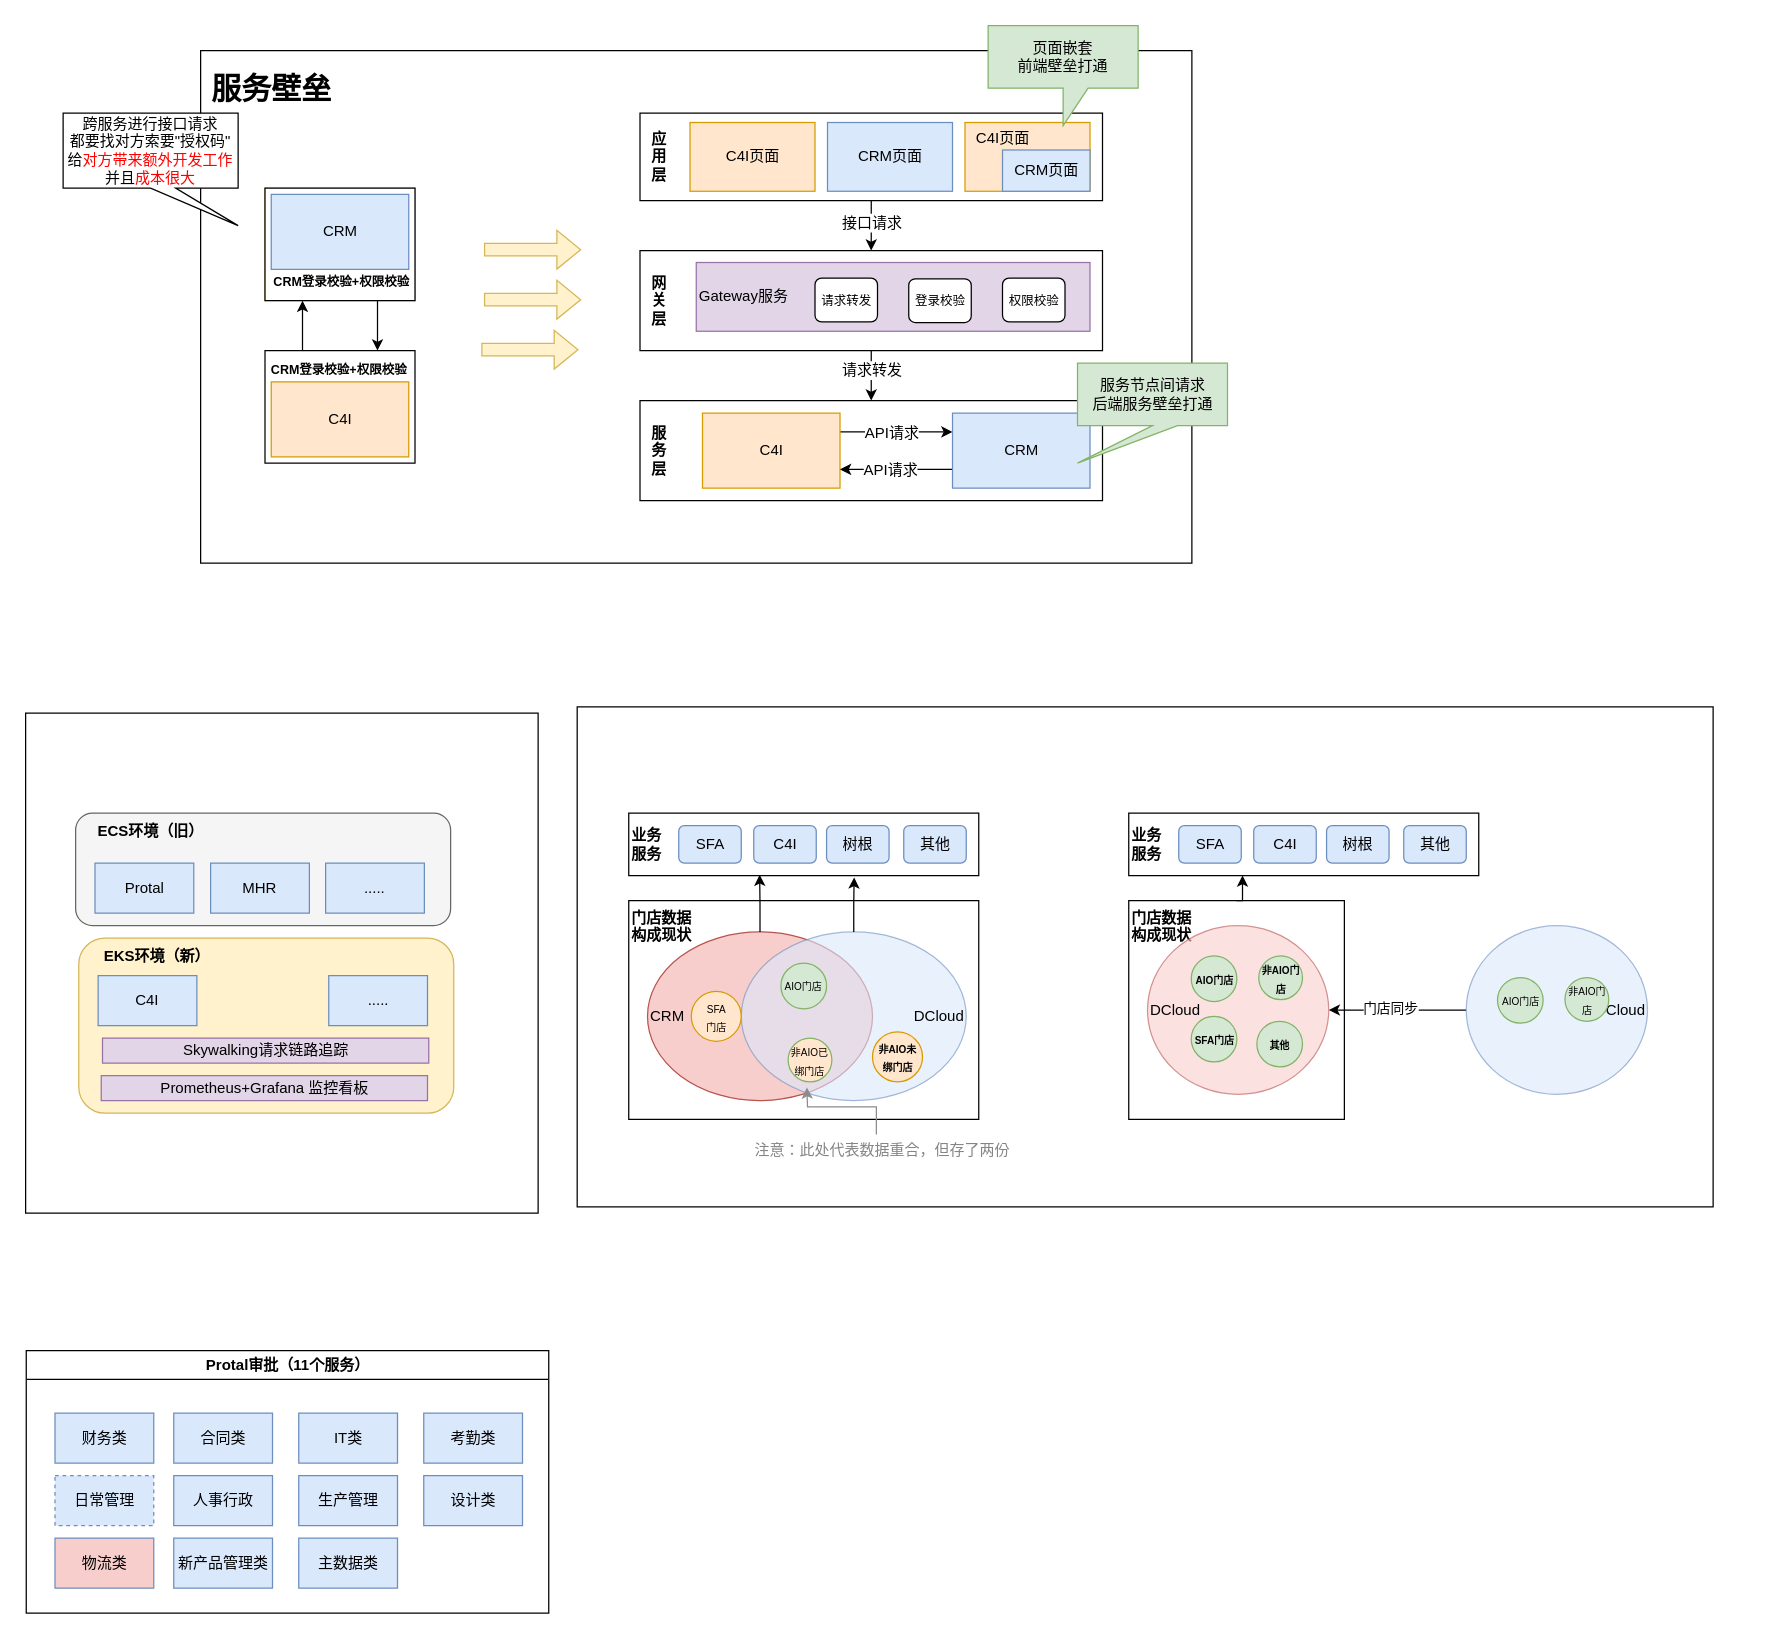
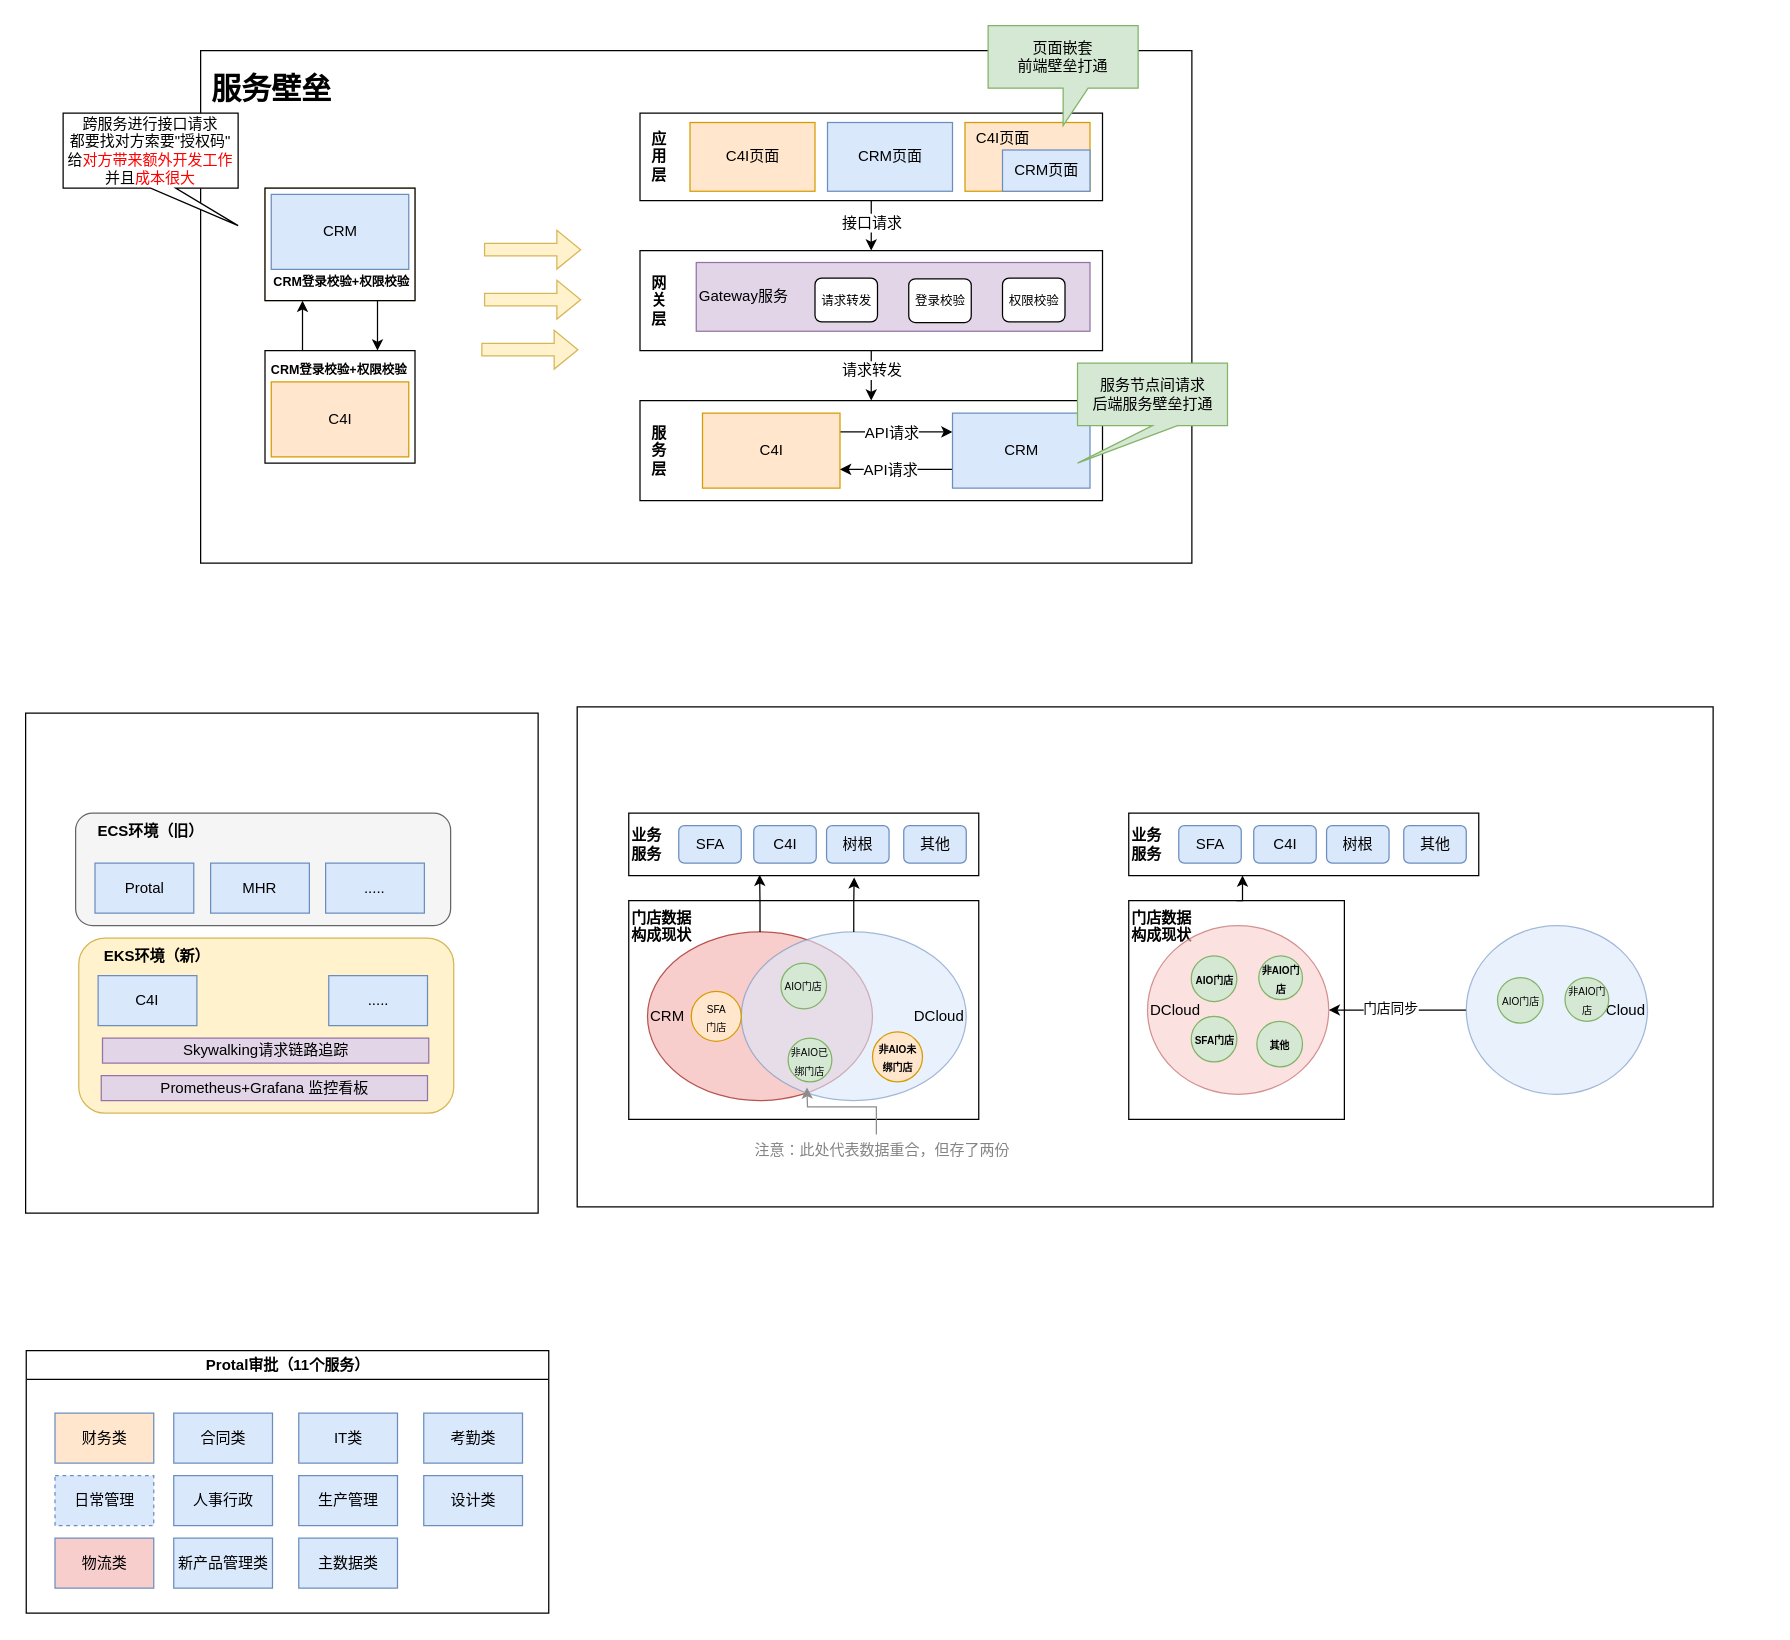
(810, 1060) -> (810, 1060)
(104, 1438) -> (104, 1438)
